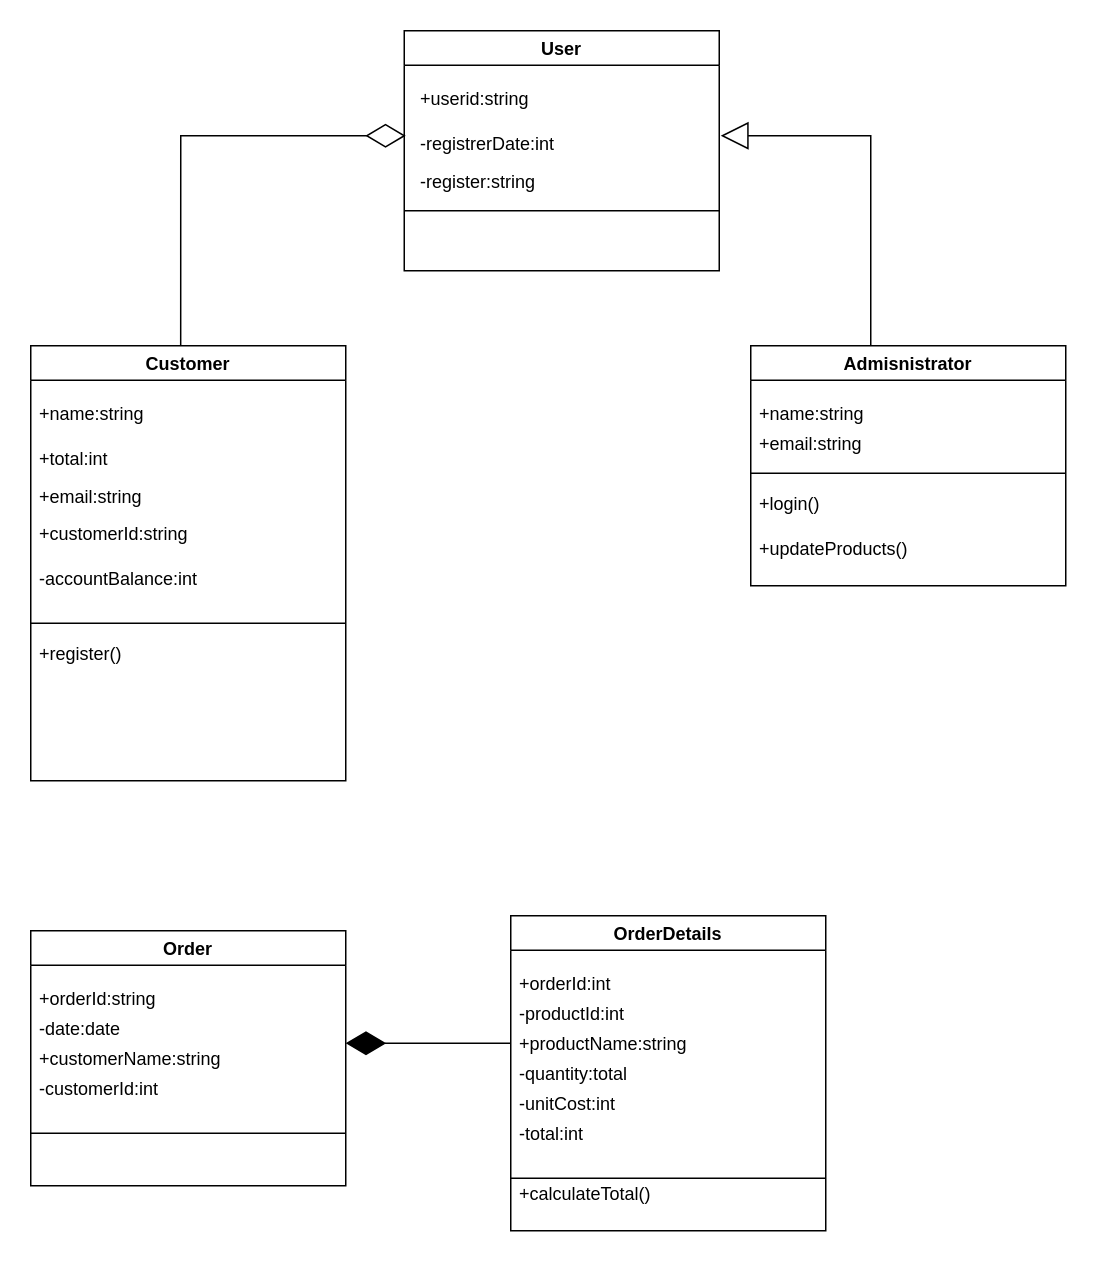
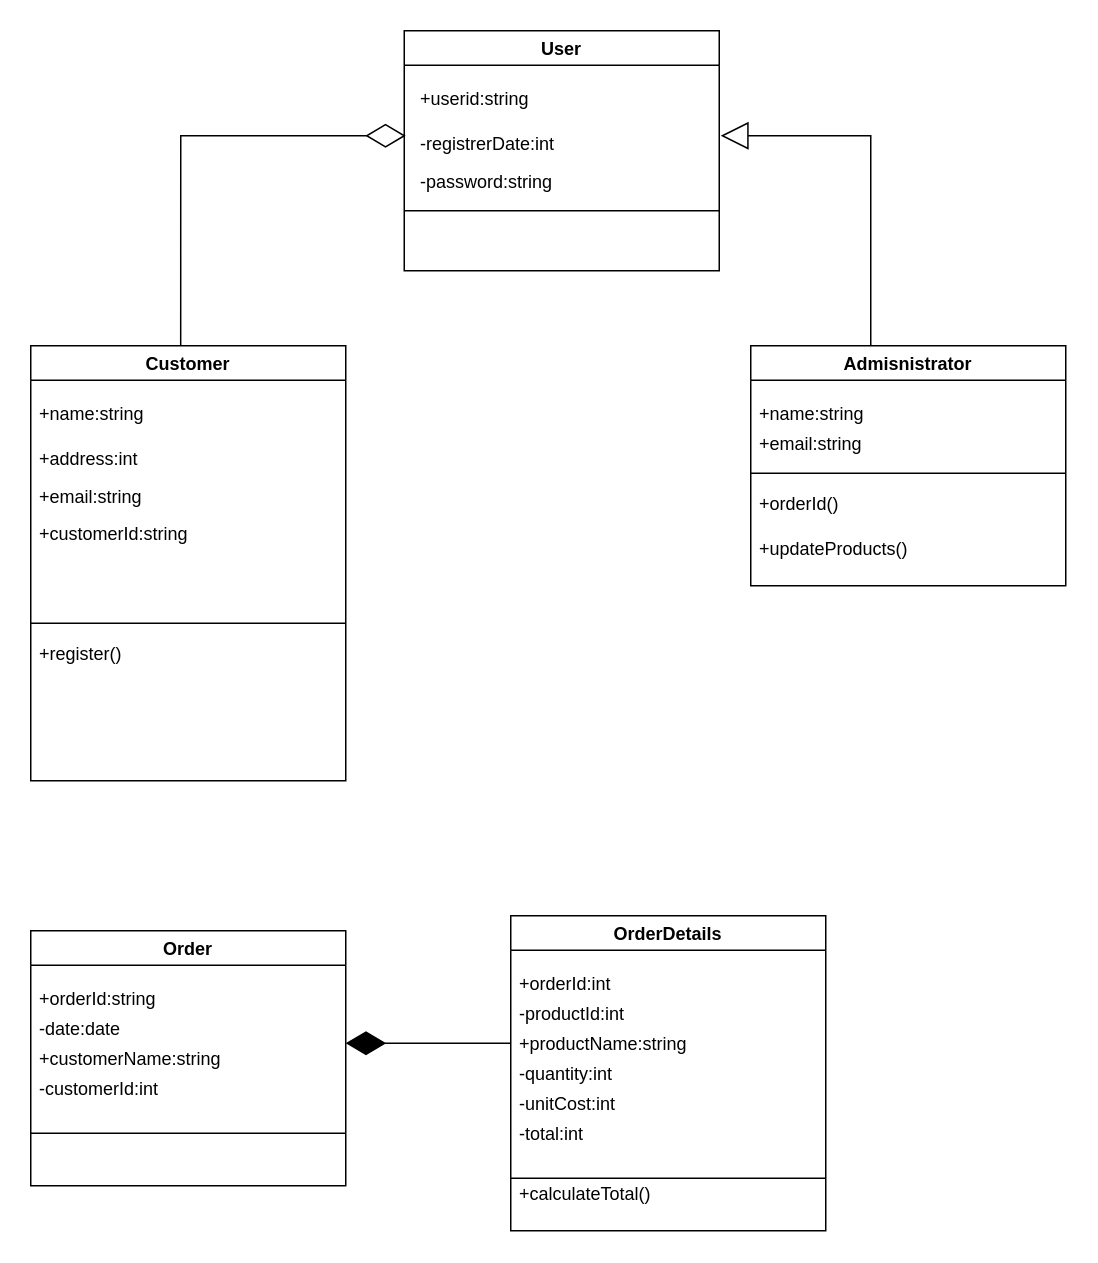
(494, 182) -> (496, 182)
(82, 459) -> (95, 459)
(795, 504) -> (809, 504)
(181, 578) -> none
(588, 1074) -> (578, 1074)
